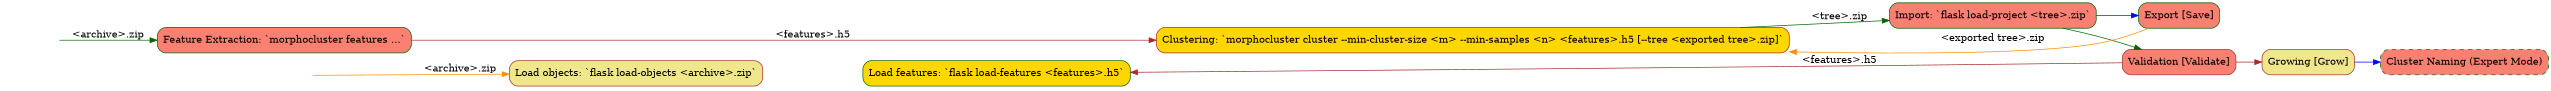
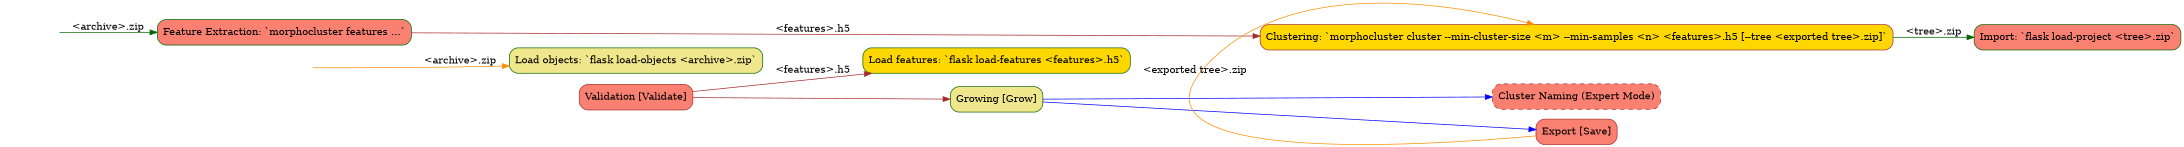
(2114, 16) -> (1286, 116)
(2179, 16) -> (1577, 132)
(2099, 37) -> none
(2308, 62) -> (997, 99)
(2465, 62) -> (1577, 97)
(636, 73) -> (636, 61)
